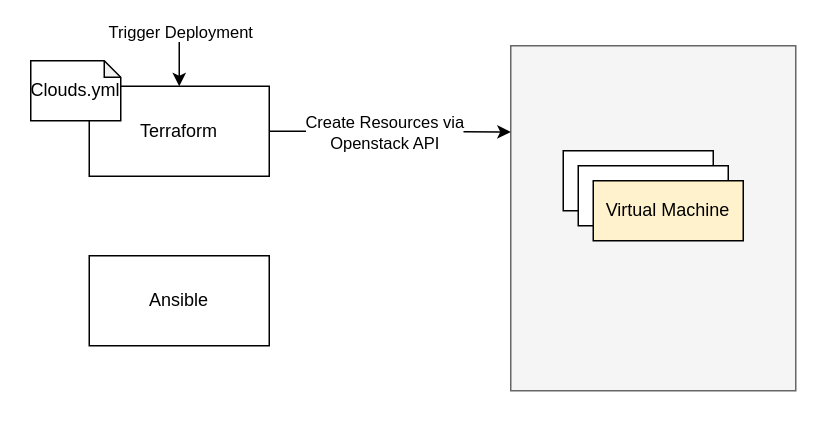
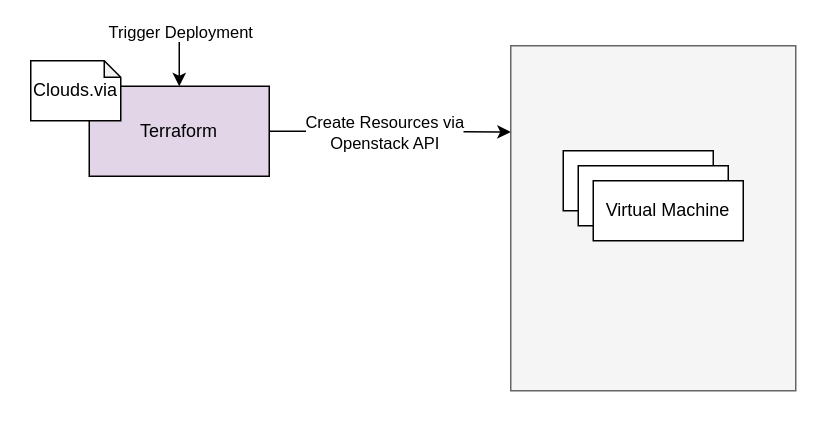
(76, 91) -> (76, 91)
(179, 131) -> (179, 131)
(668, 211) -> (668, 211)
(179, 301) -> none
